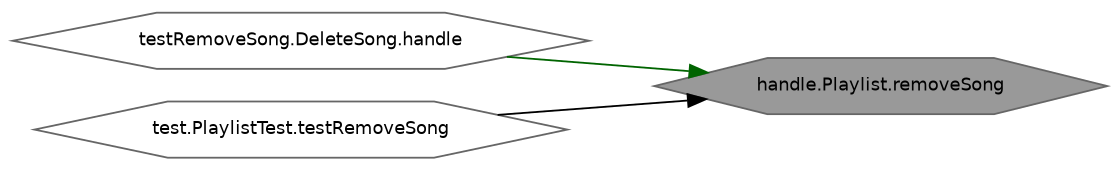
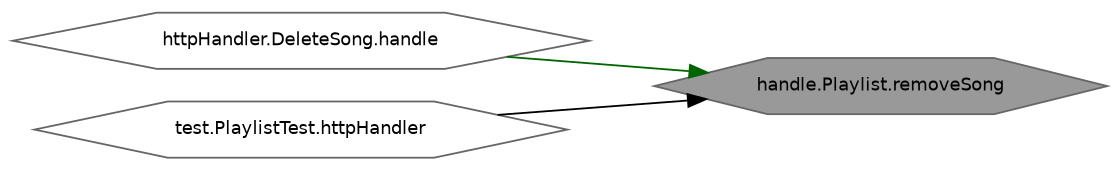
(301, 41) -> (301, 41)
(301, 130) -> (301, 130)
